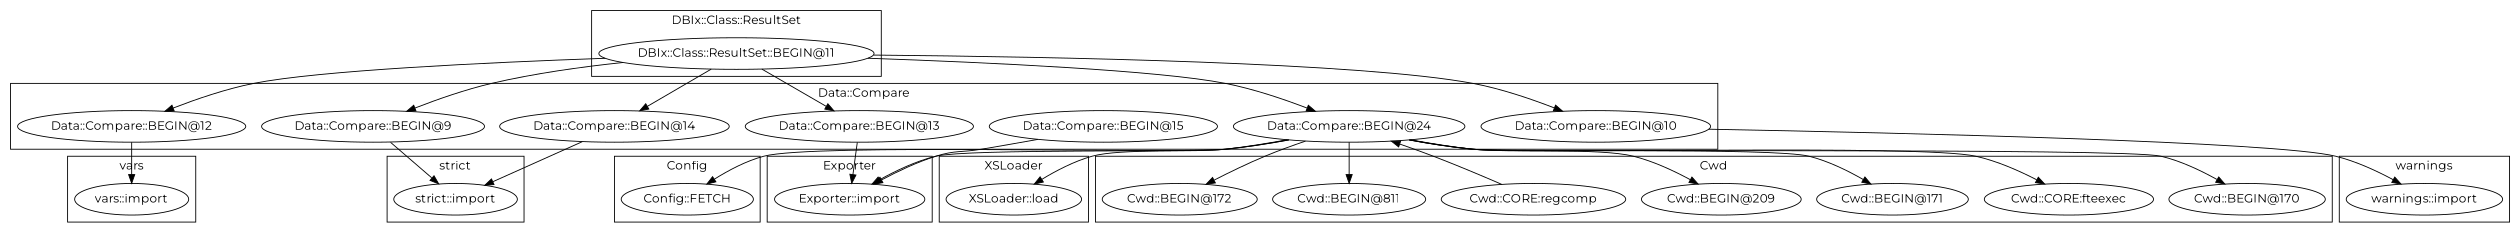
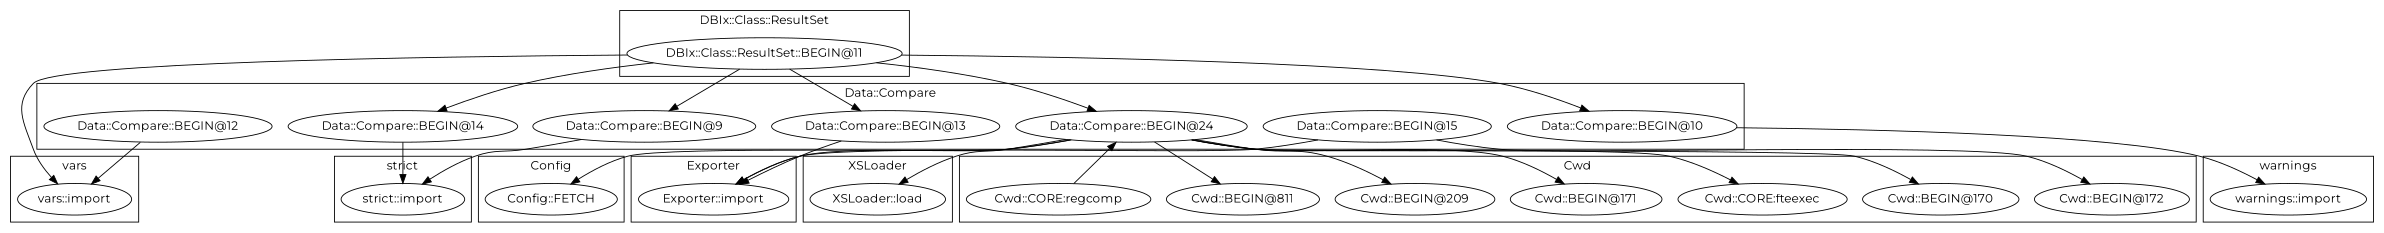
(387, 69) -> (277, 61)
(1252, 162) -> (1843, 149)
